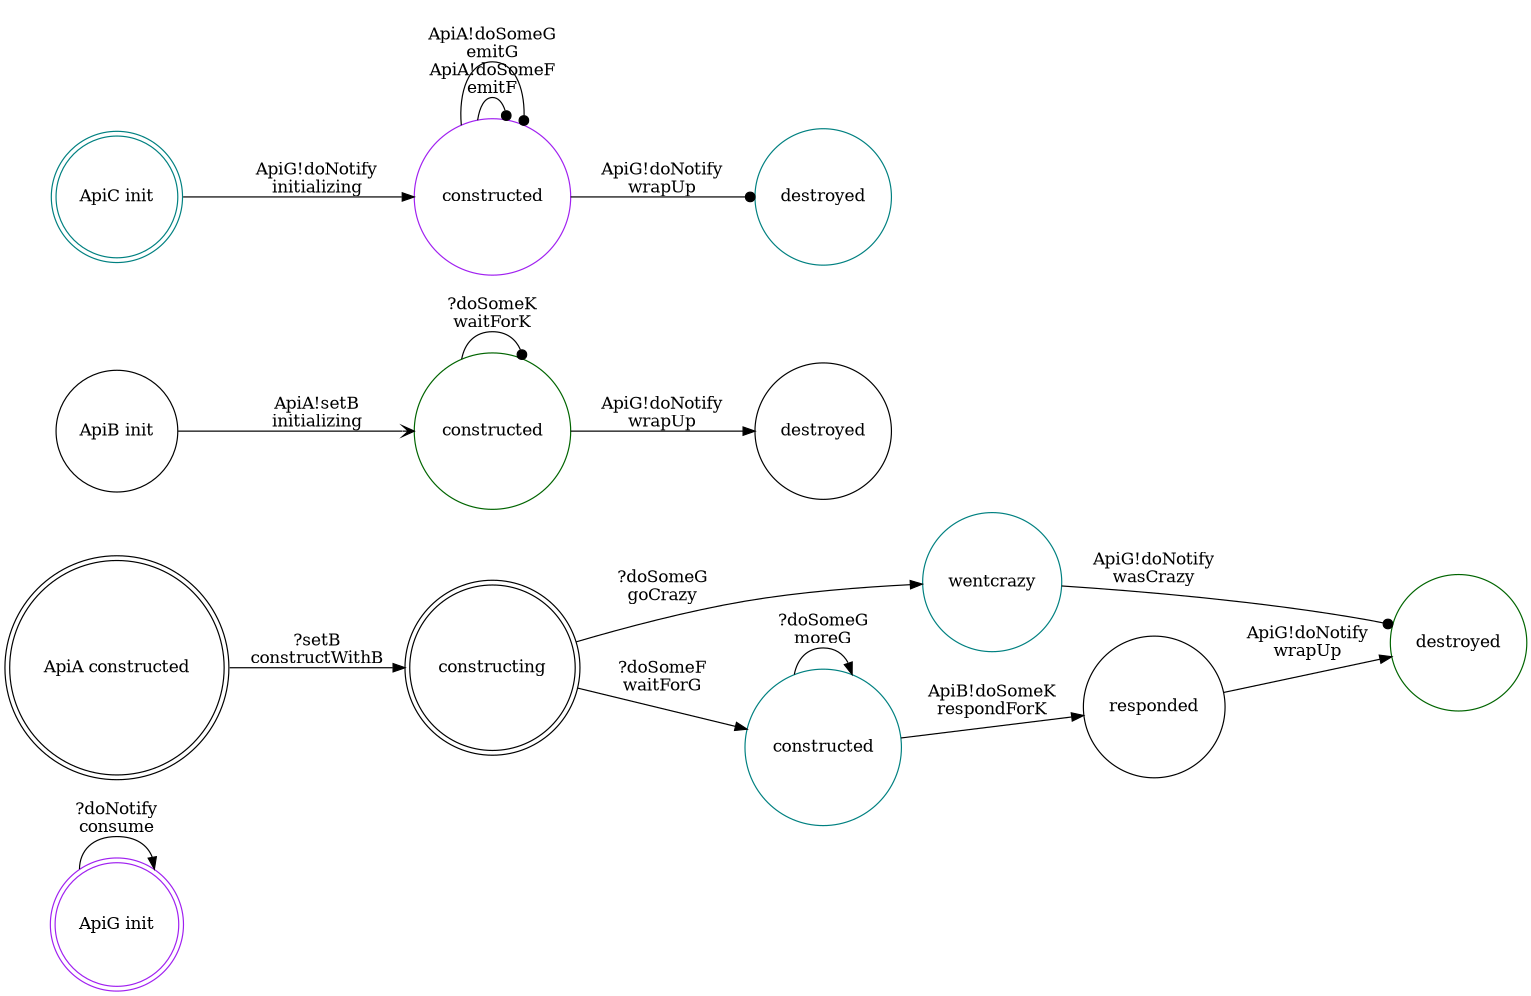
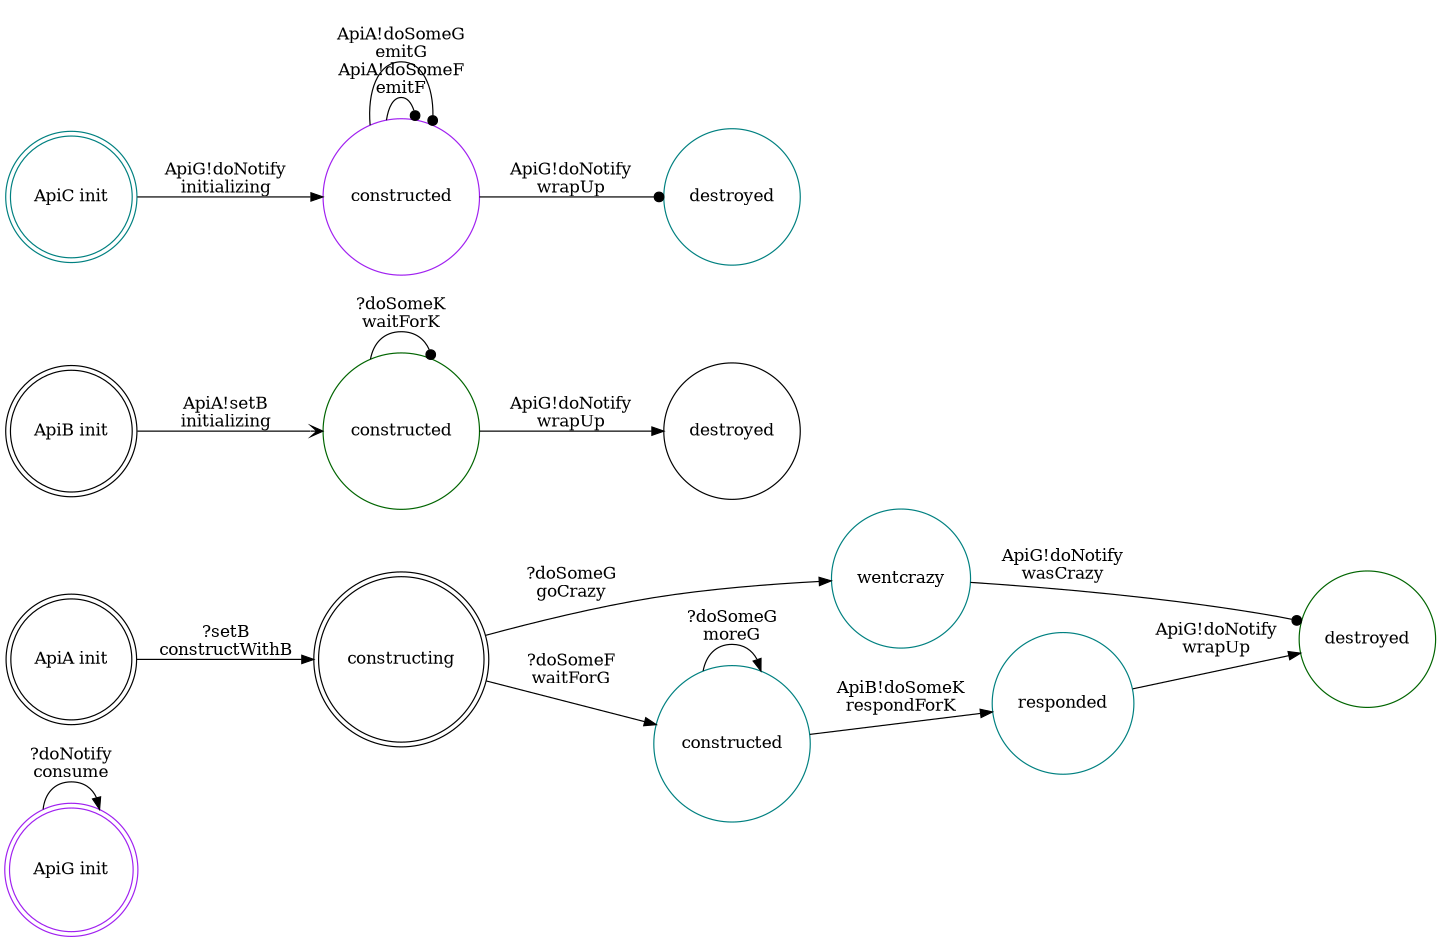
(117, 431) -> (71, 431)
(117, 668) -> (71, 659)
(1154, 707) -> (1063, 703)
